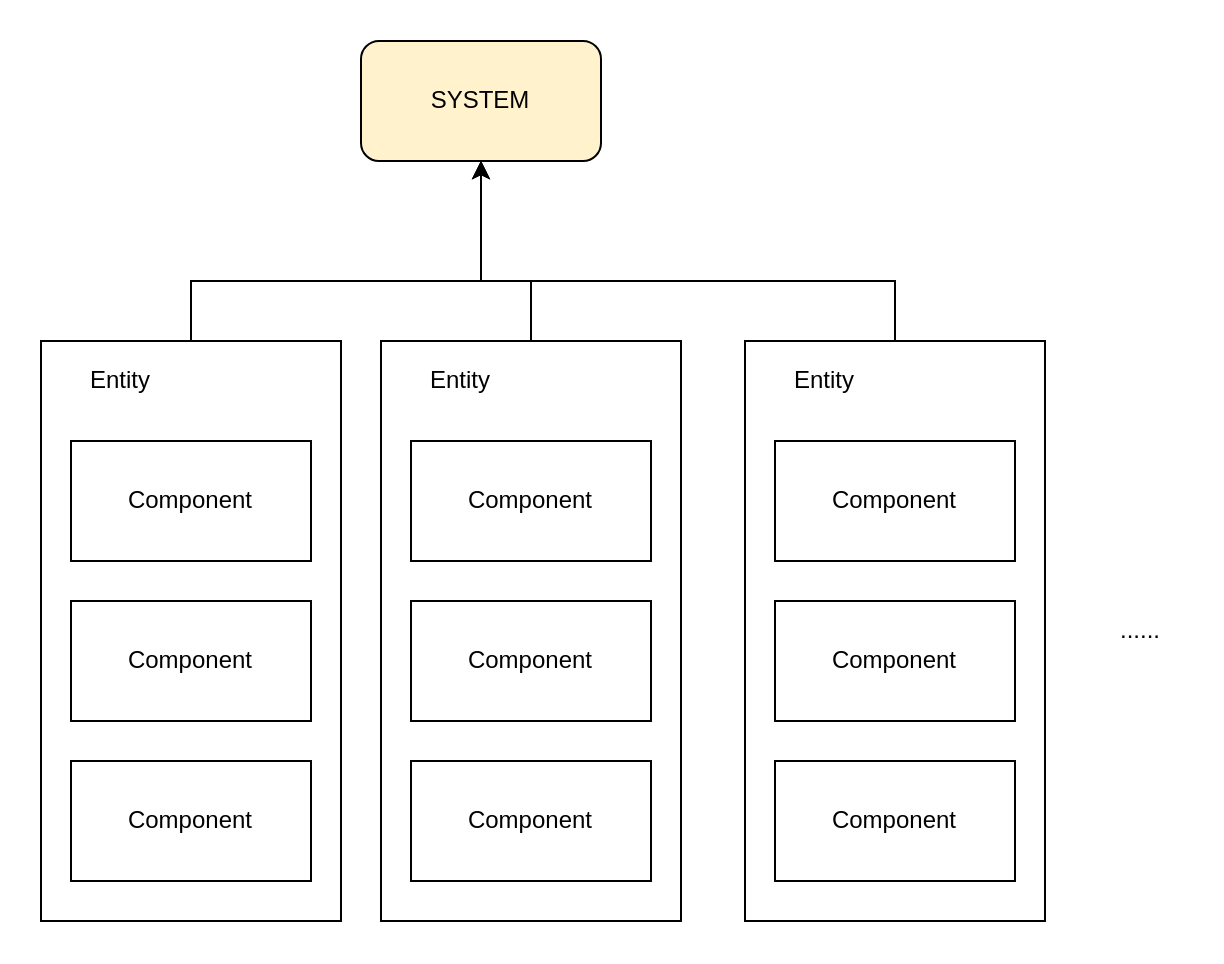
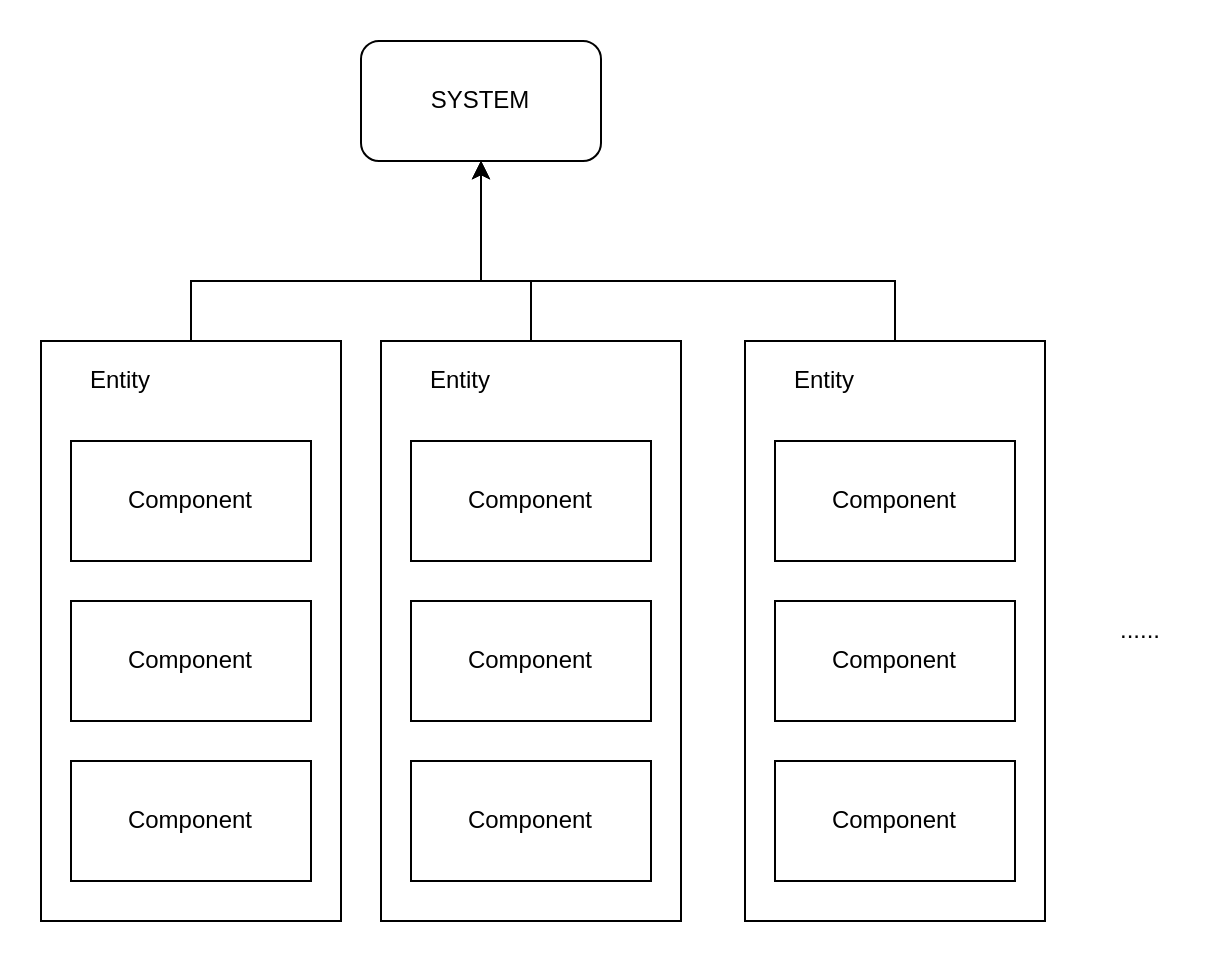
(481, 101) -> (481, 101)
